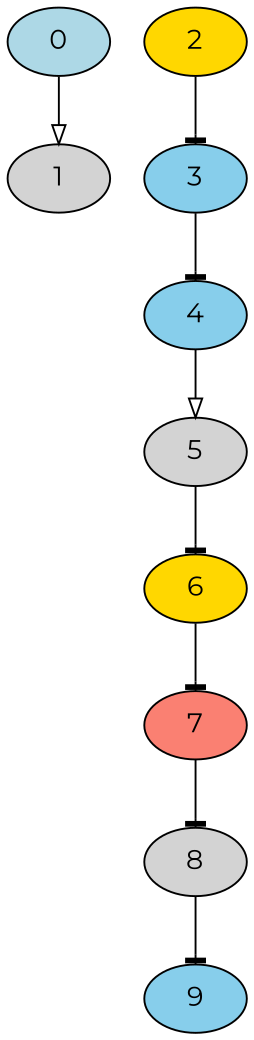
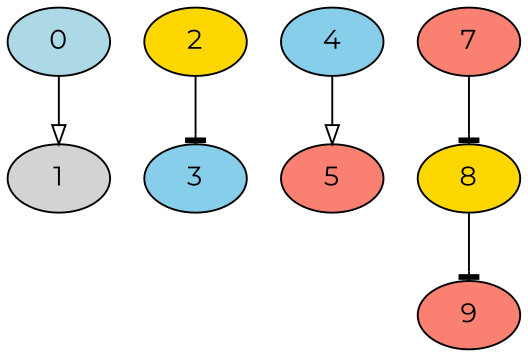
(196, 242) -> none
(196, 452) -> (332, 178)
(196, 589) -> none
(196, 862) -> (469, 178)
(196, 999) -> (469, 315)
